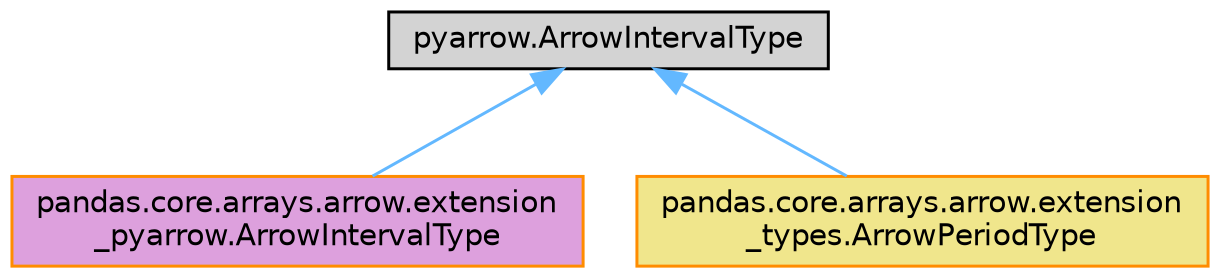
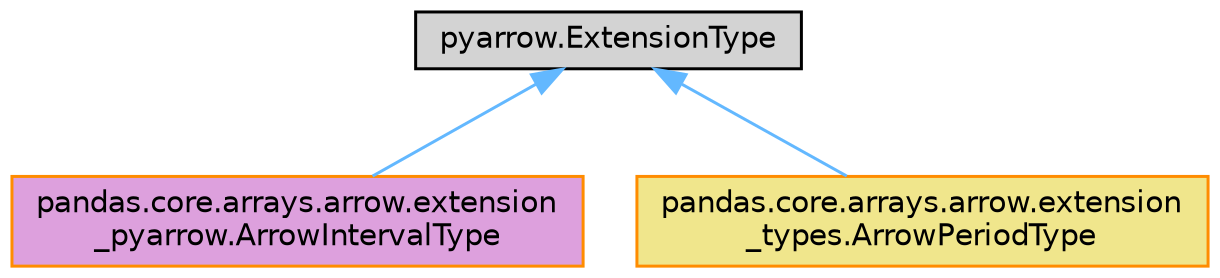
(609, 40) -> (609, 40)
